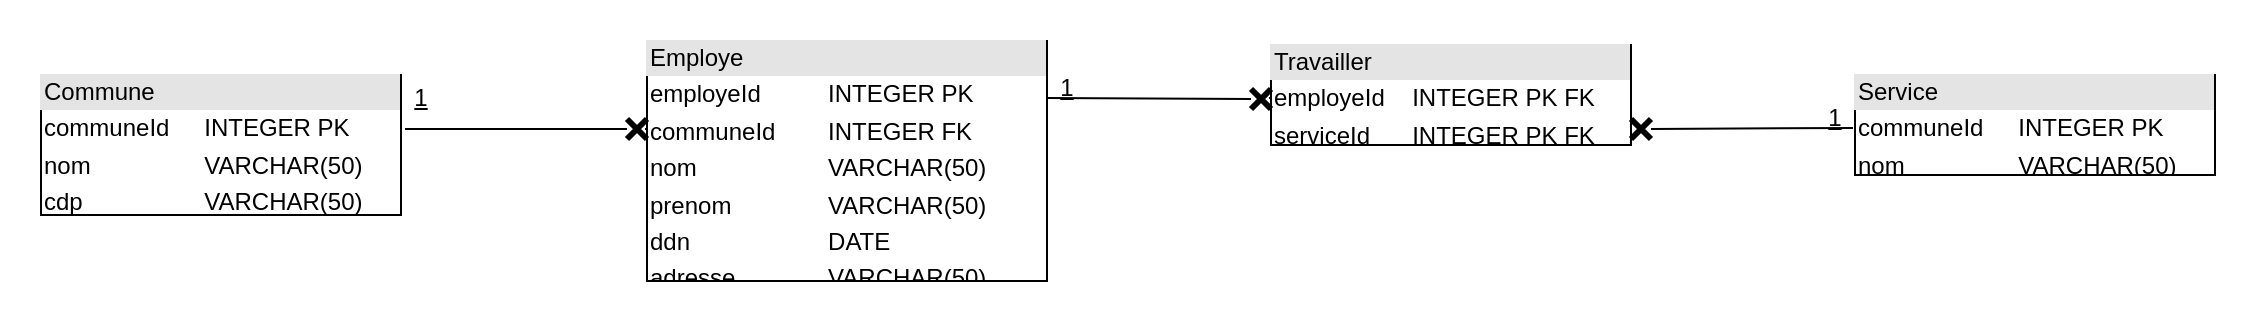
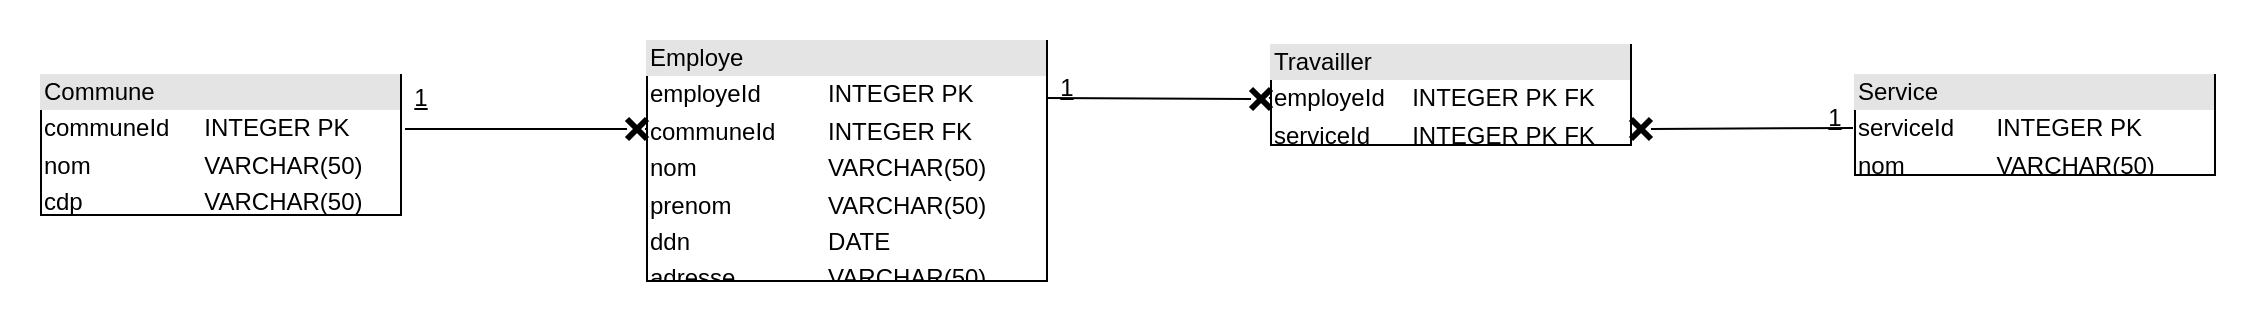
(1980, 118) -> (1976, 118)
